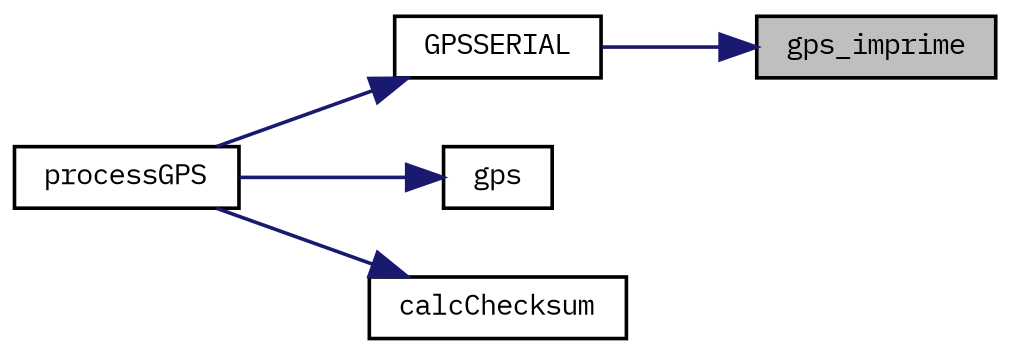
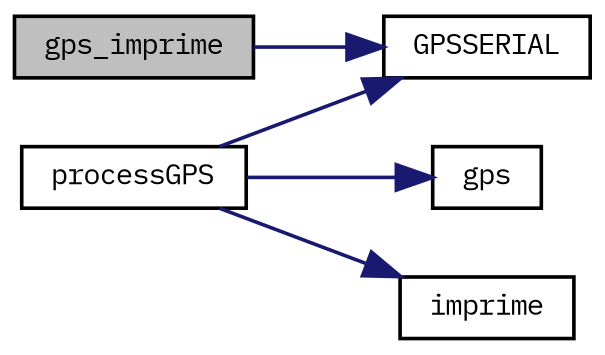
(661, 47) -> (300, 47)
(498, 308) -> (487, 308)
